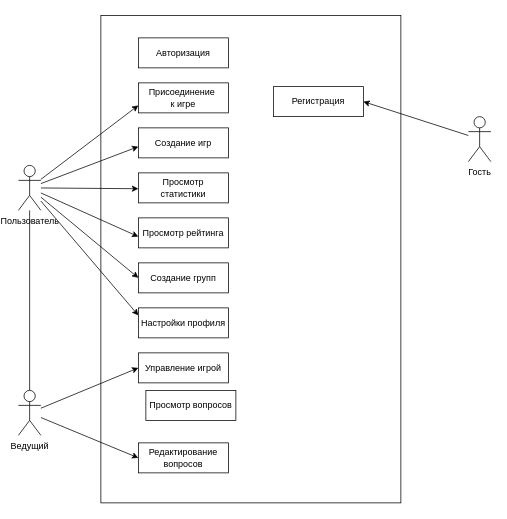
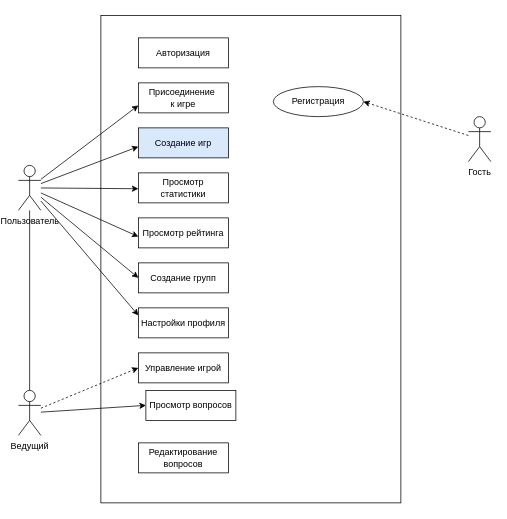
(318, 102) -> (318, 102)
(418, 119) -> (418, 119)
(183, 143) -> (183, 143)
(86, 389) -> (86, 389)
none -> (92, 409)
(87, 437) -> none
